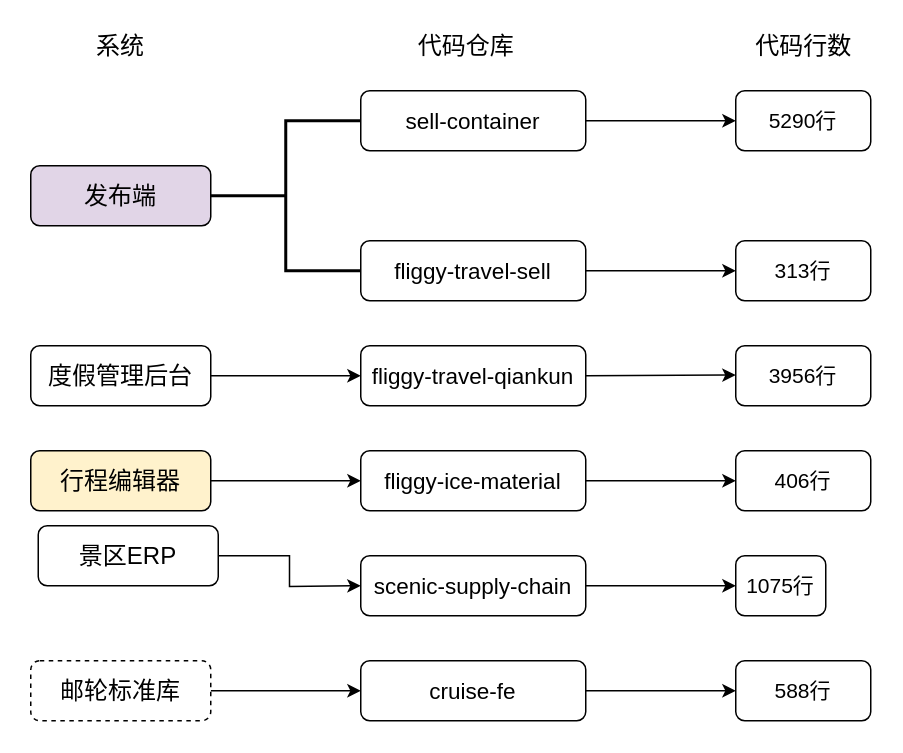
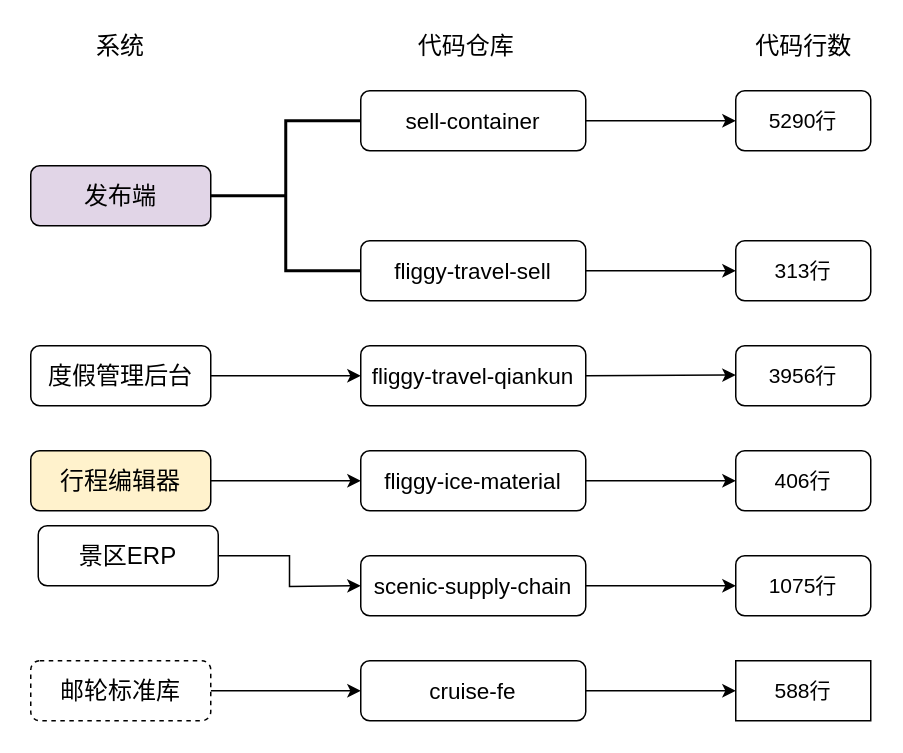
(781, 586) -> (803, 586)
(803, 691) -> (803, 691)
